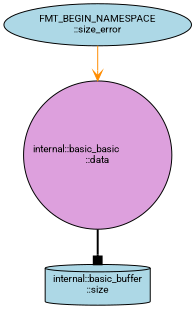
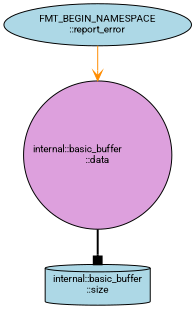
(98, 25) -> (98, 25)
(98, 155) -> (98, 155)
